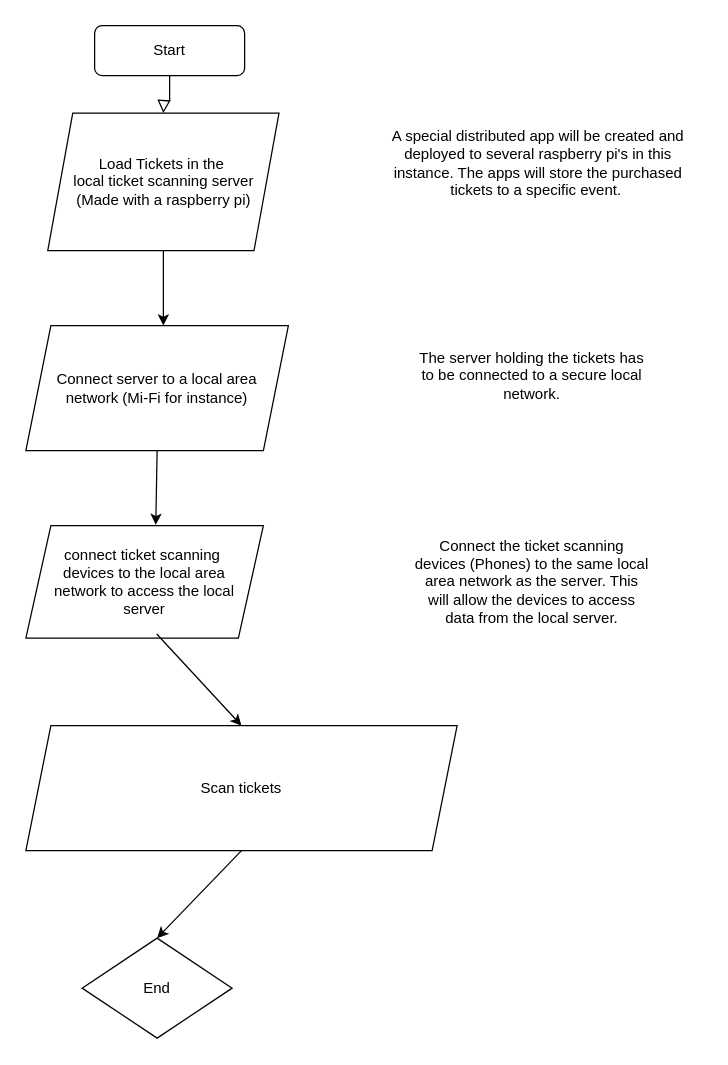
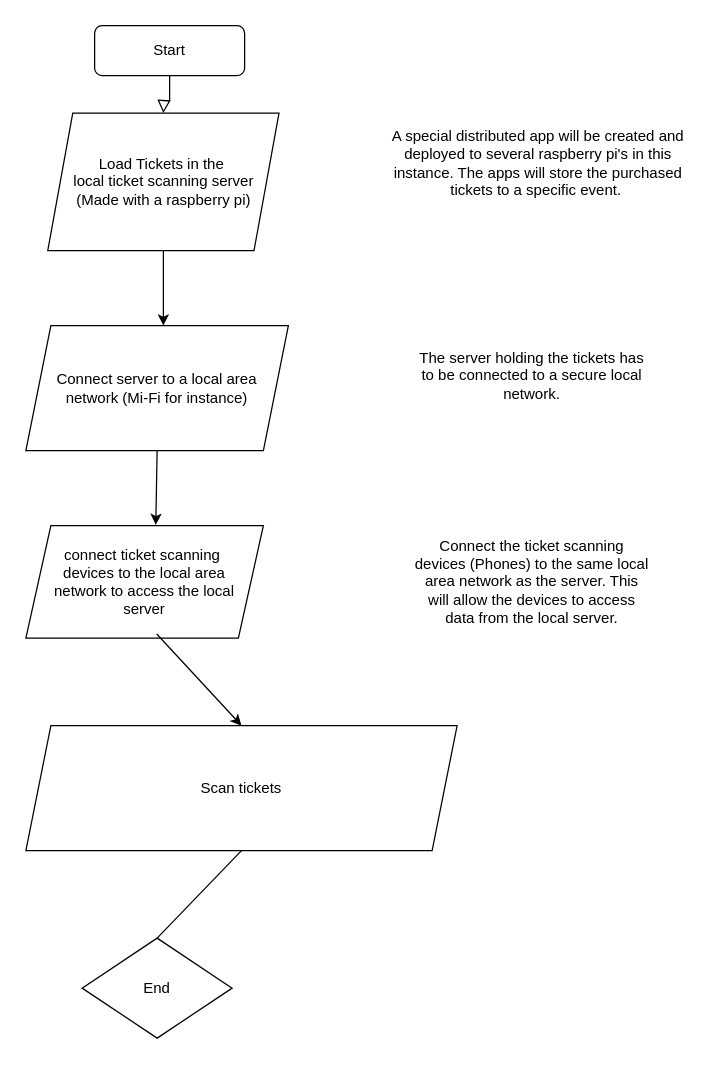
(164, 931) -> (161, 934)
